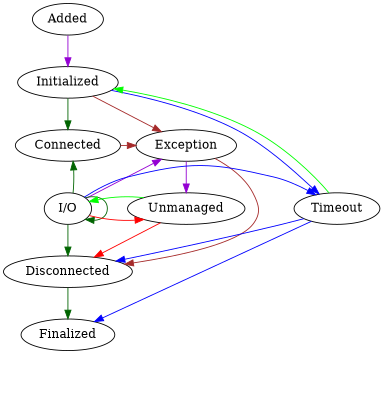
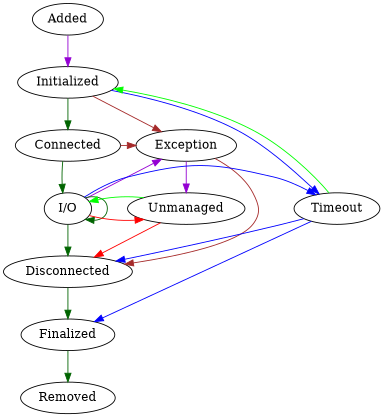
(74, 182) -> (62, 173)
none -> (68, 398)
